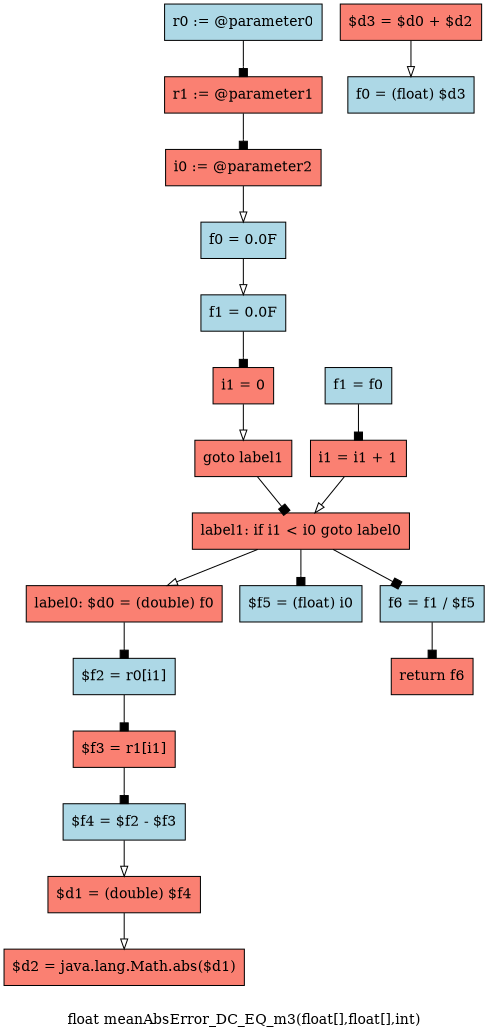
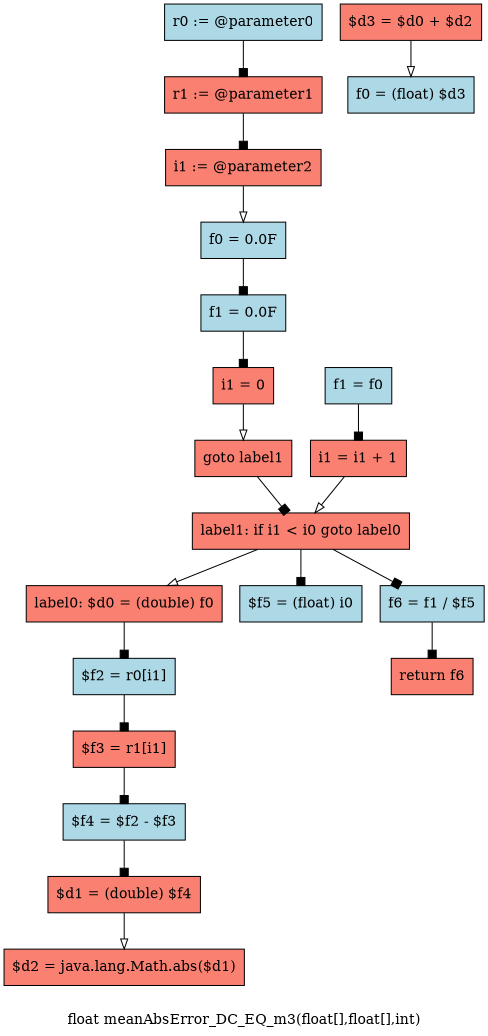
(243, 168) -> (243, 168)
(243, 272) -> (243, 272)
(124, 853) -> (124, 853)
